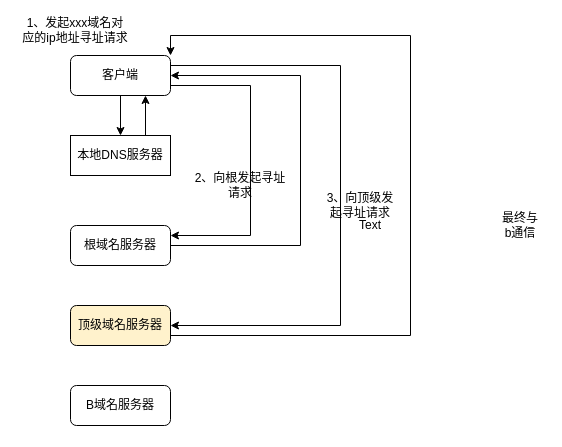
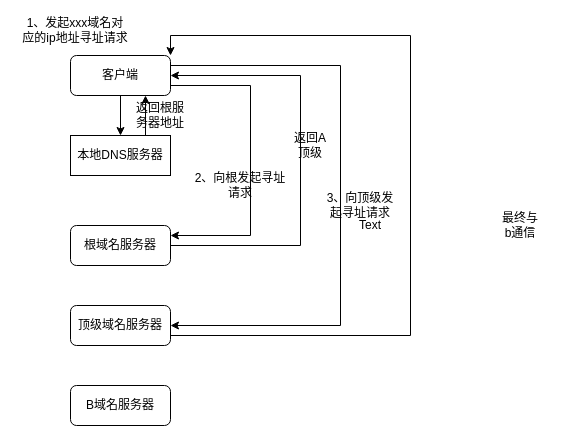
none -> (161, 116)
none -> (311, 146)
(121, 326) -> (121, 326)
